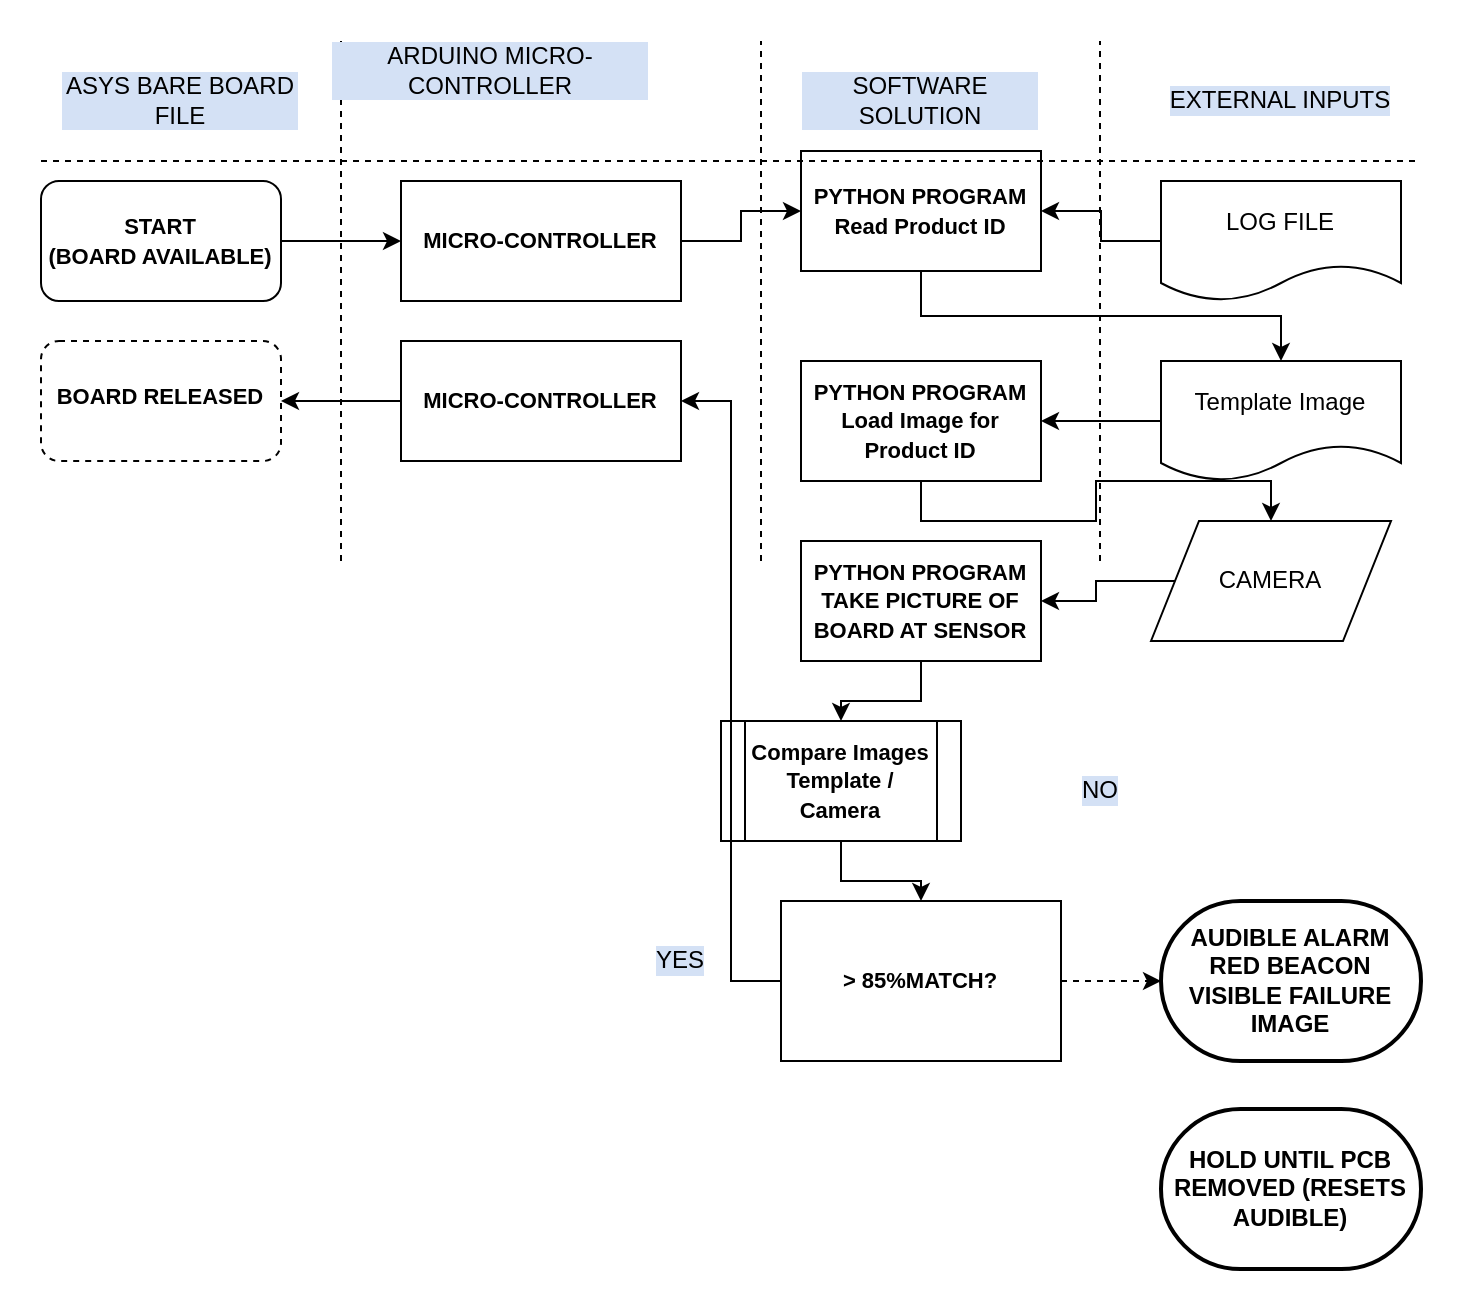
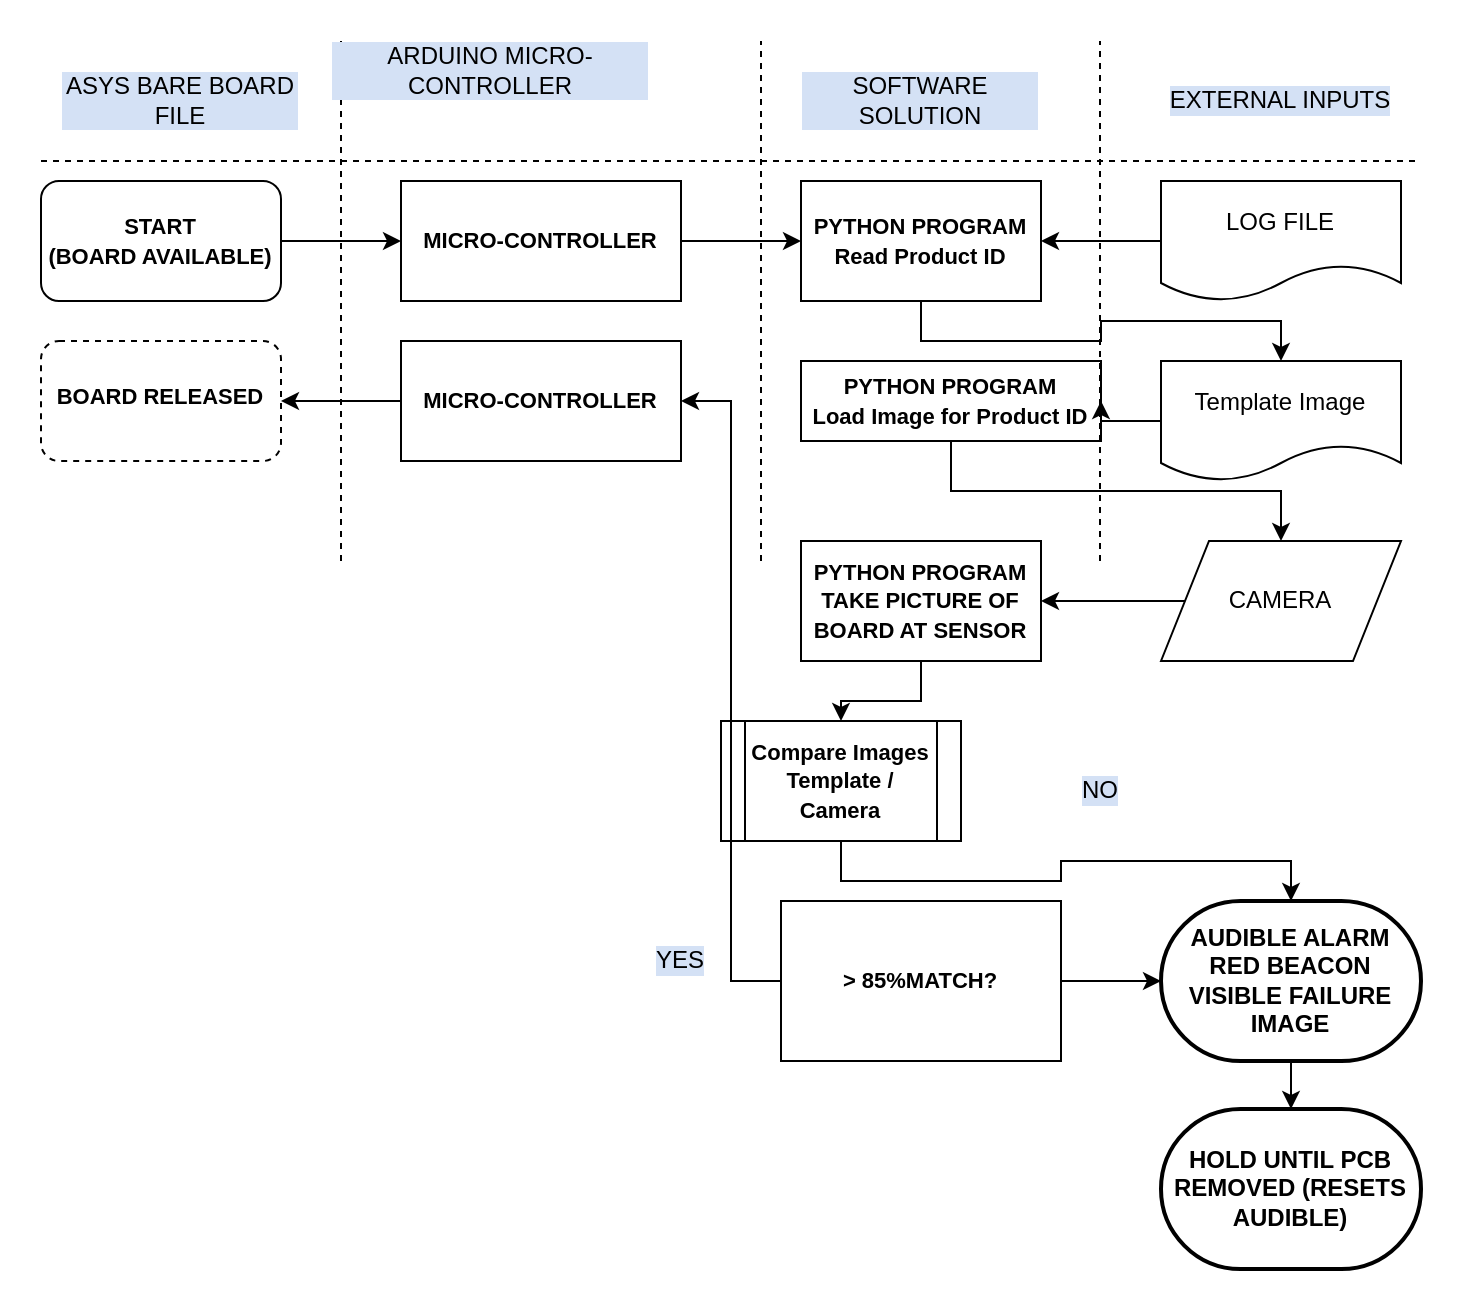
(921, 211) -> (921, 241)
(921, 421) -> (951, 401)
(1271, 581) -> (1281, 601)
(919, 881) -> (1104, 861)
(1105, 981) -> (1105, 981)
none -> (1291, 1078)
